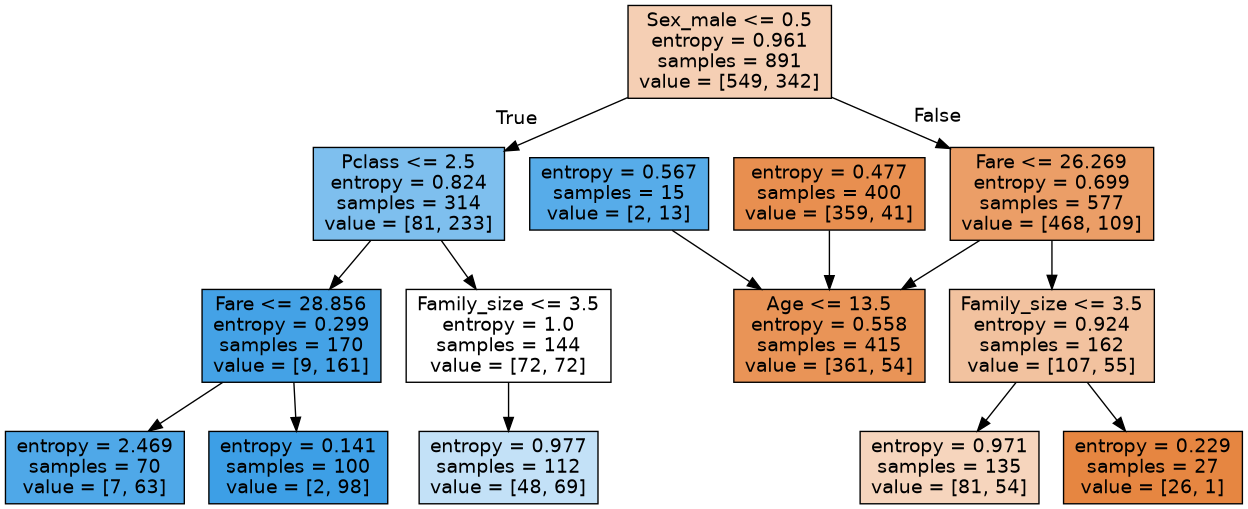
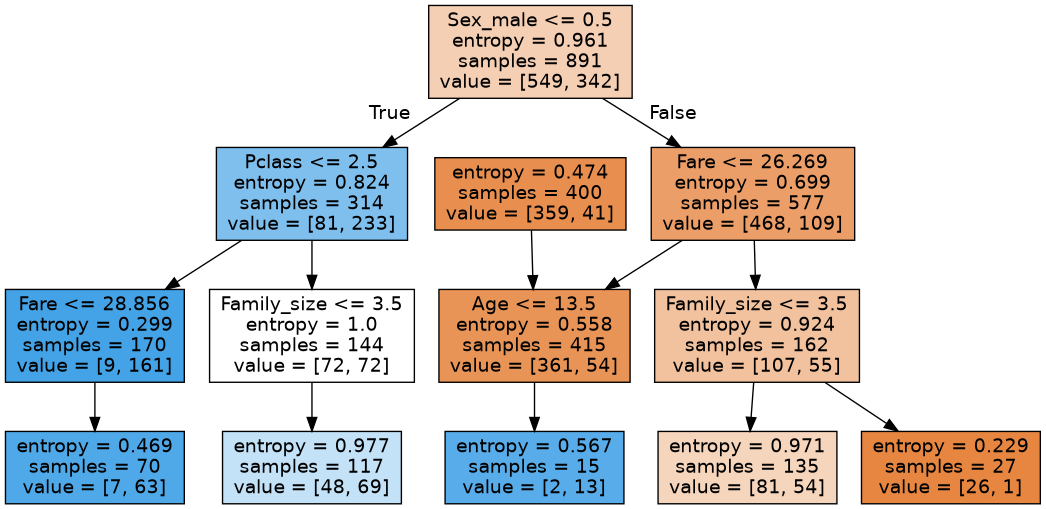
(829, 194) -> (530, 194)
(711, 256) -> (535, 400)
(95, 468) -> (95, 468)
(298, 468) -> none
(509, 468) -> (312, 468)
